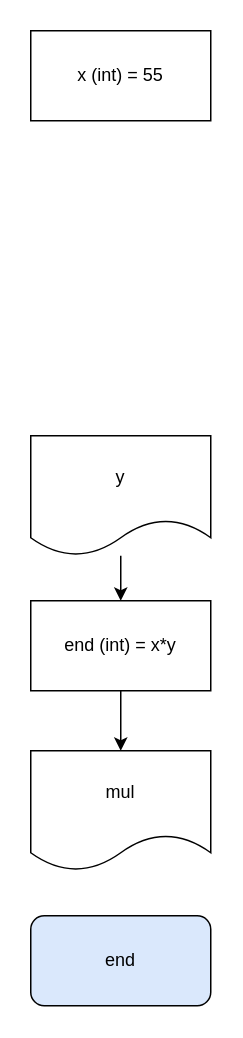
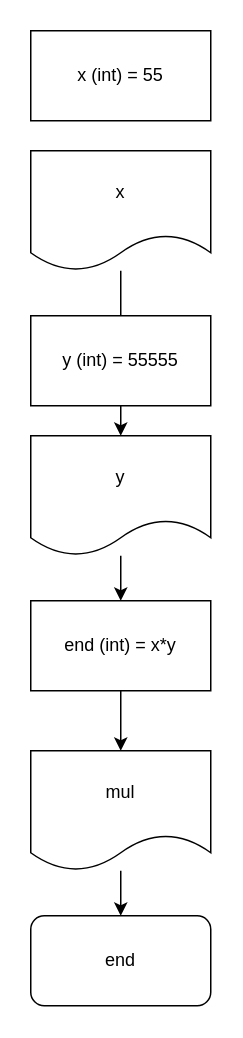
none -> (121, 211)
none -> (121, 294)
none -> (121, 361)
none -> (121, 899)
(121, 961) -> (121, 961)
